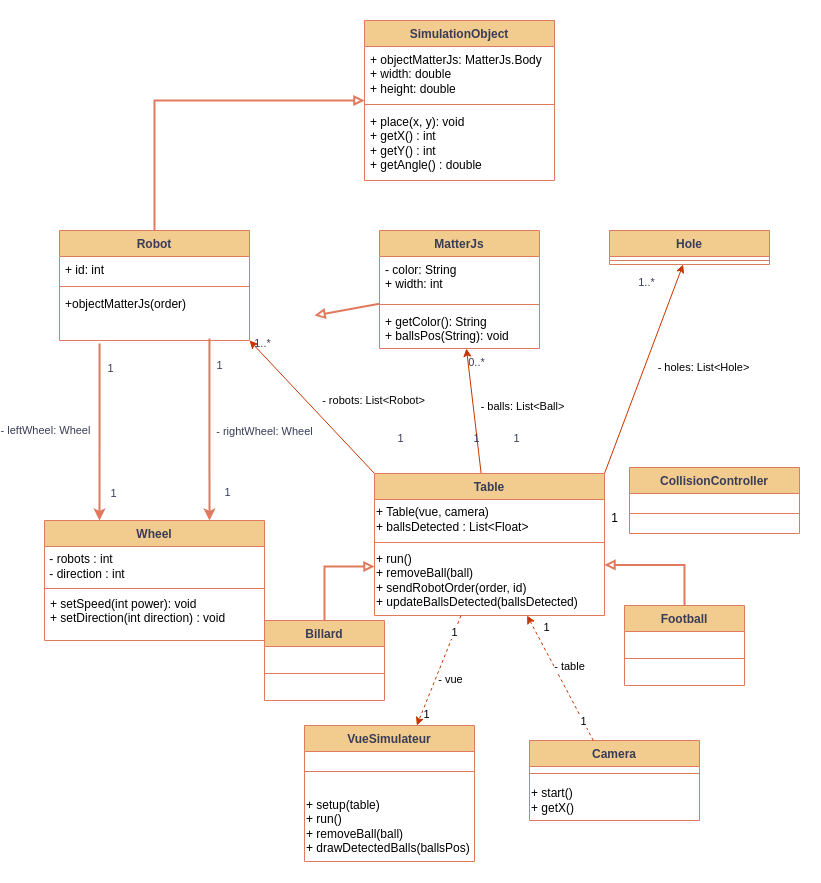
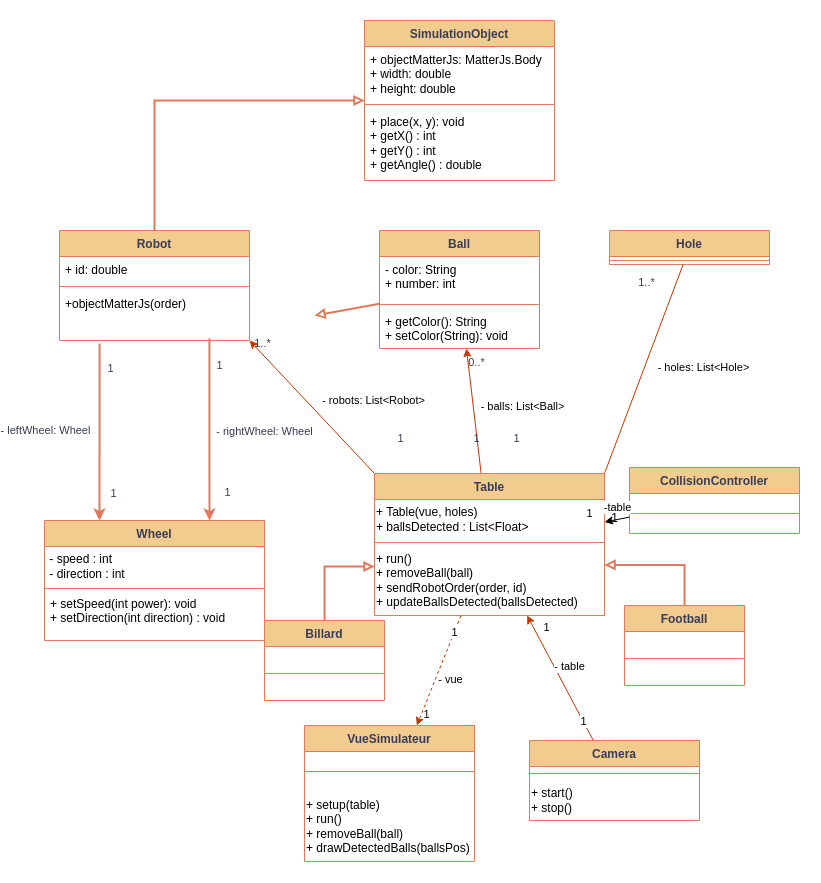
(460, 245) -> (460, 245)
(88, 271) -> (98, 271)
(680, 272) -> (681, 270)
(428, 278) -> (428, 278)
(455, 330) -> (457, 330)
none -> (619, 519)
(461, 520) -> (461, 520)
(93, 567) -> (93, 567)
(556, 671) -> (556, 671)
(560, 801) -> (560, 801)
